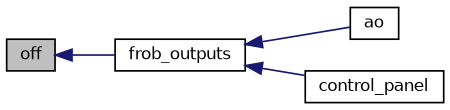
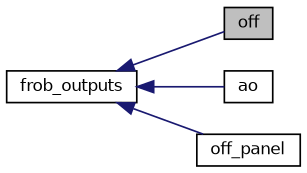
(94, 55) -> (179, 48)
(374, 87) -> (249, 150)
